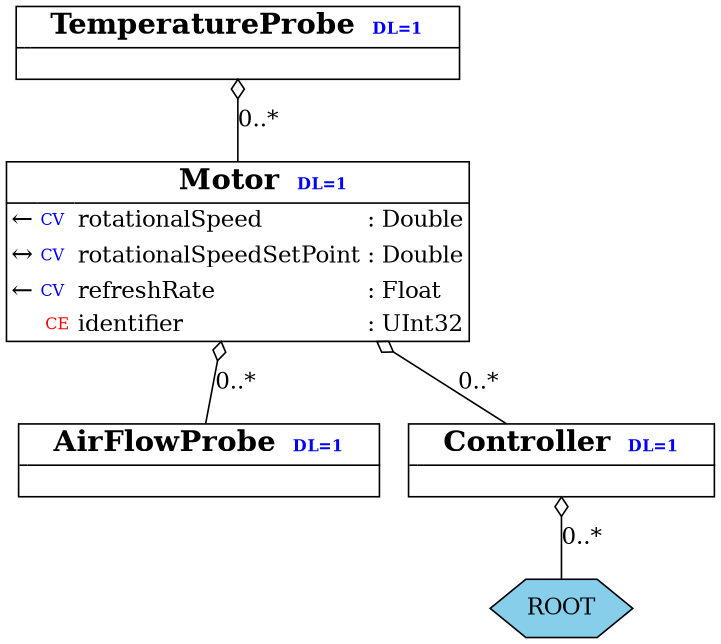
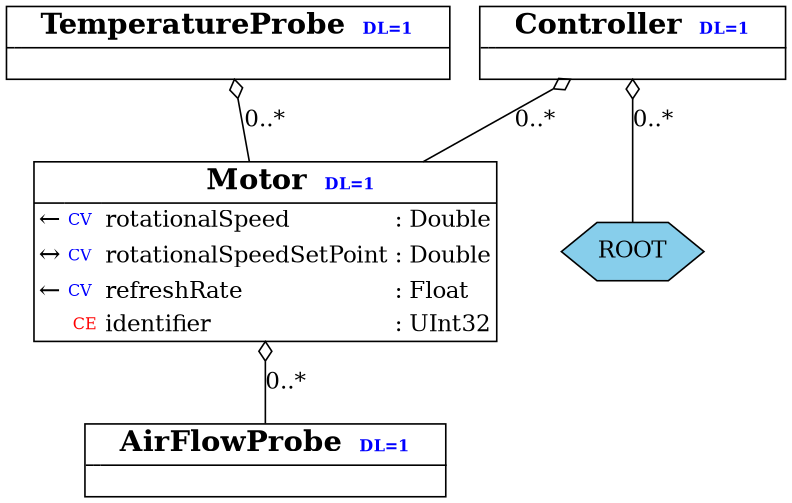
(450, 388) -> (488, 125)
